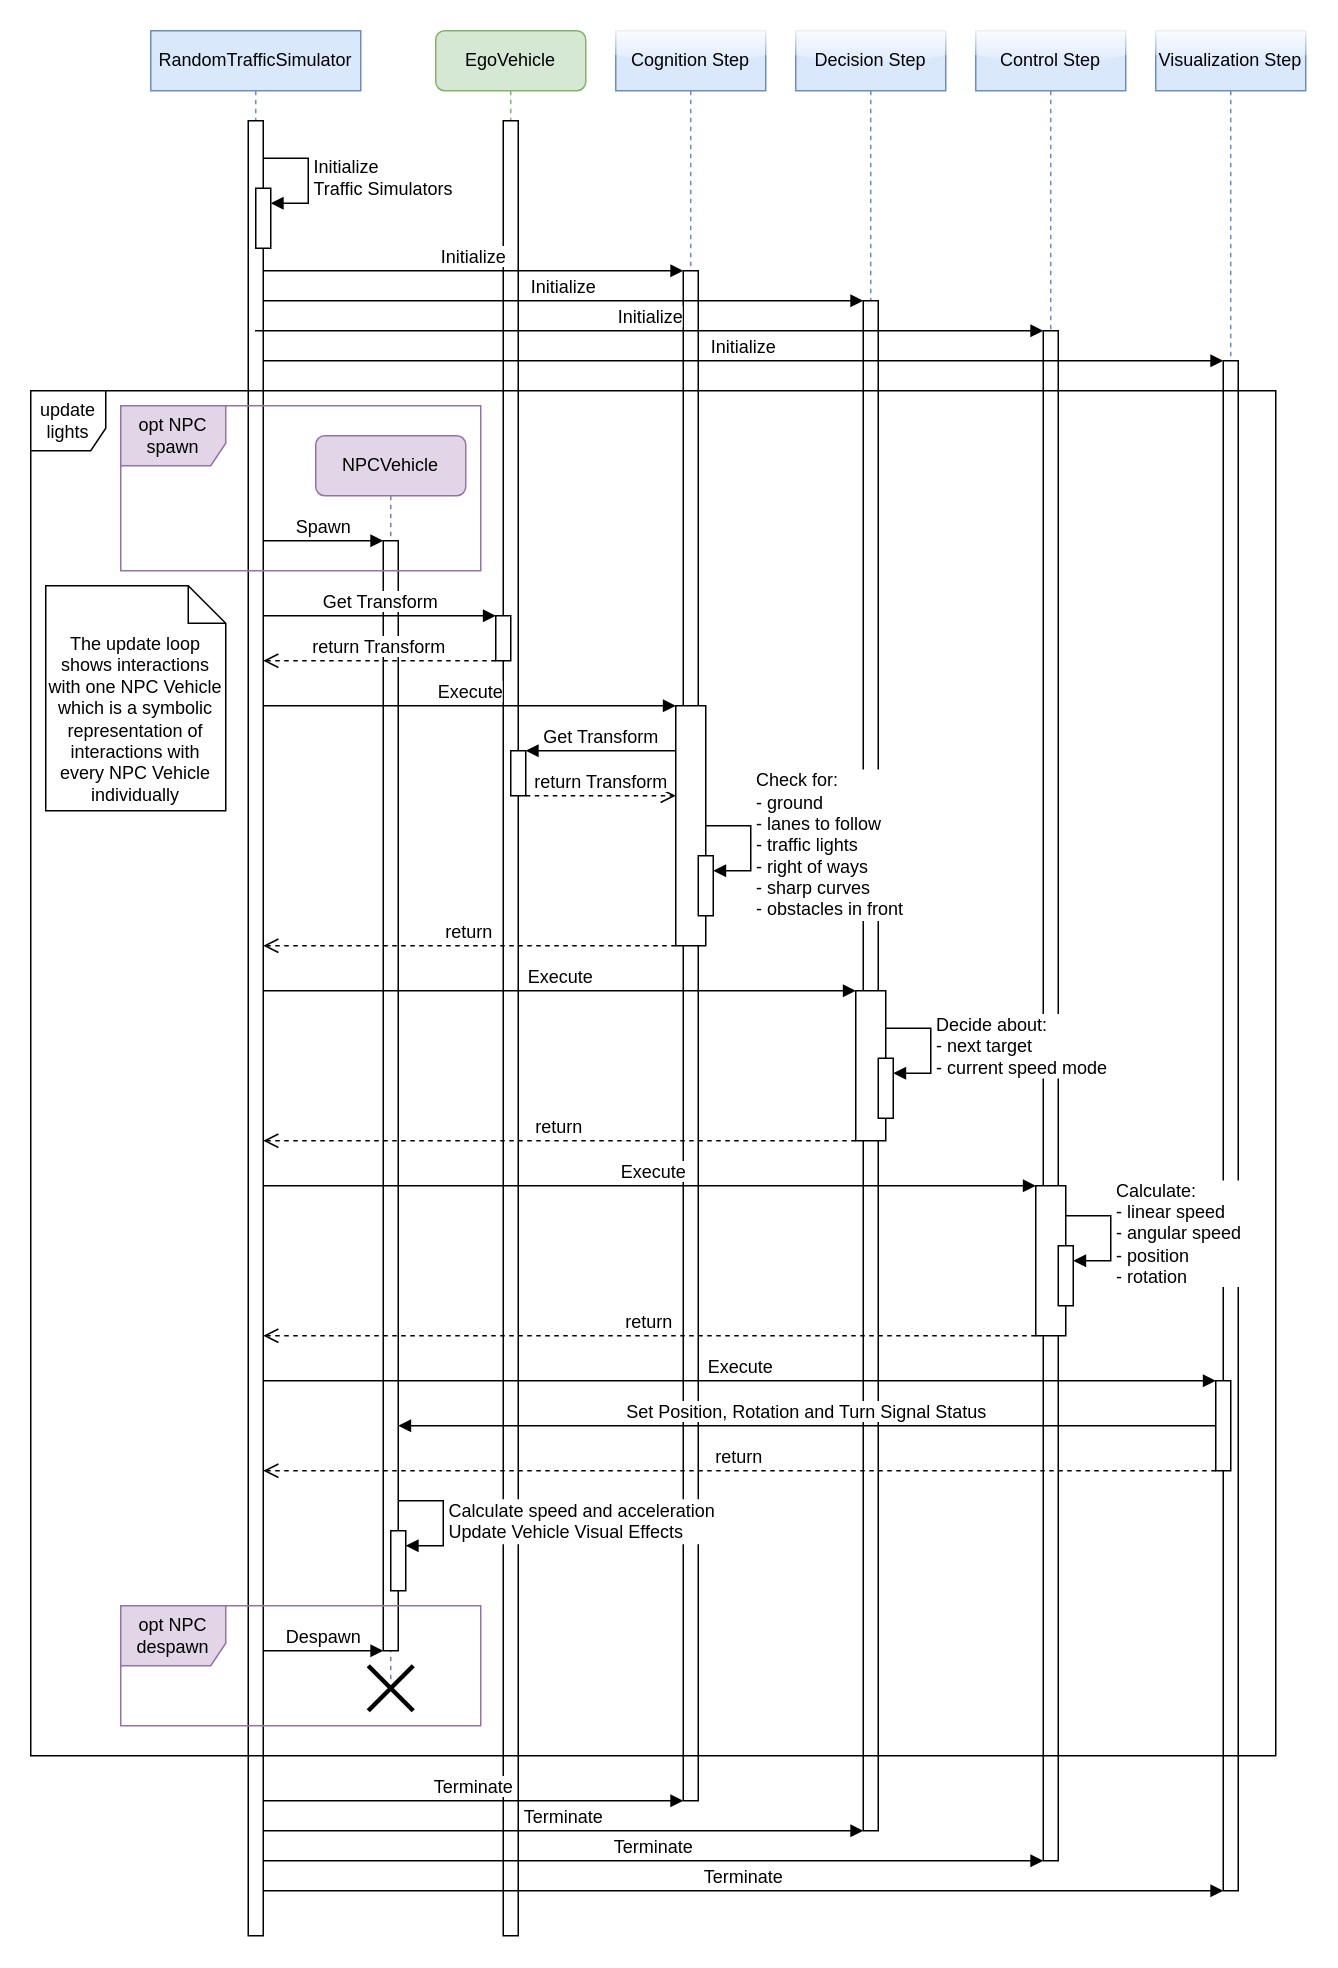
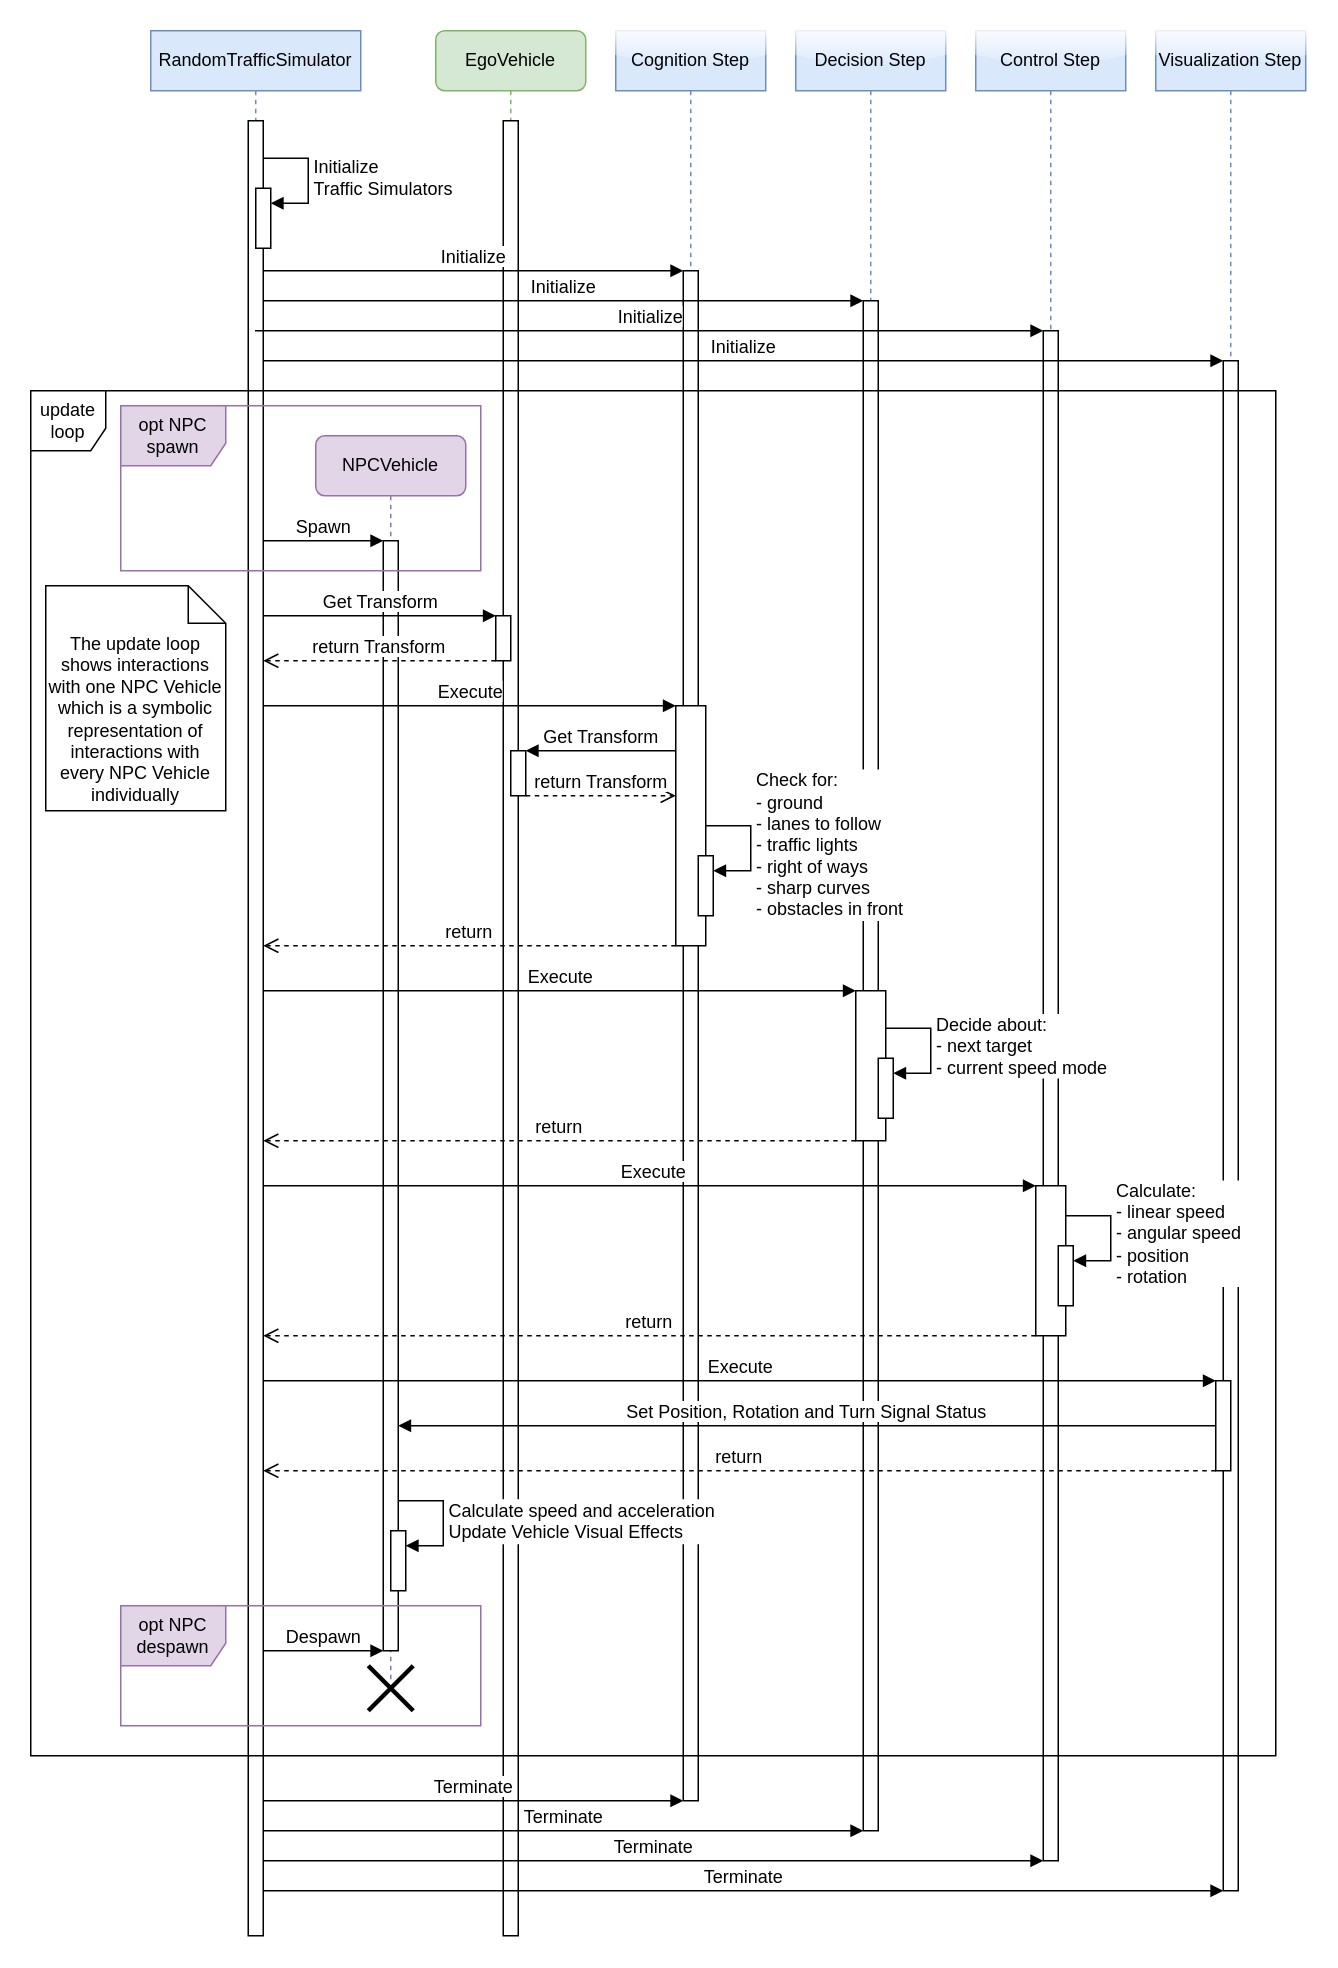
(68, 421) -> (68, 421)
